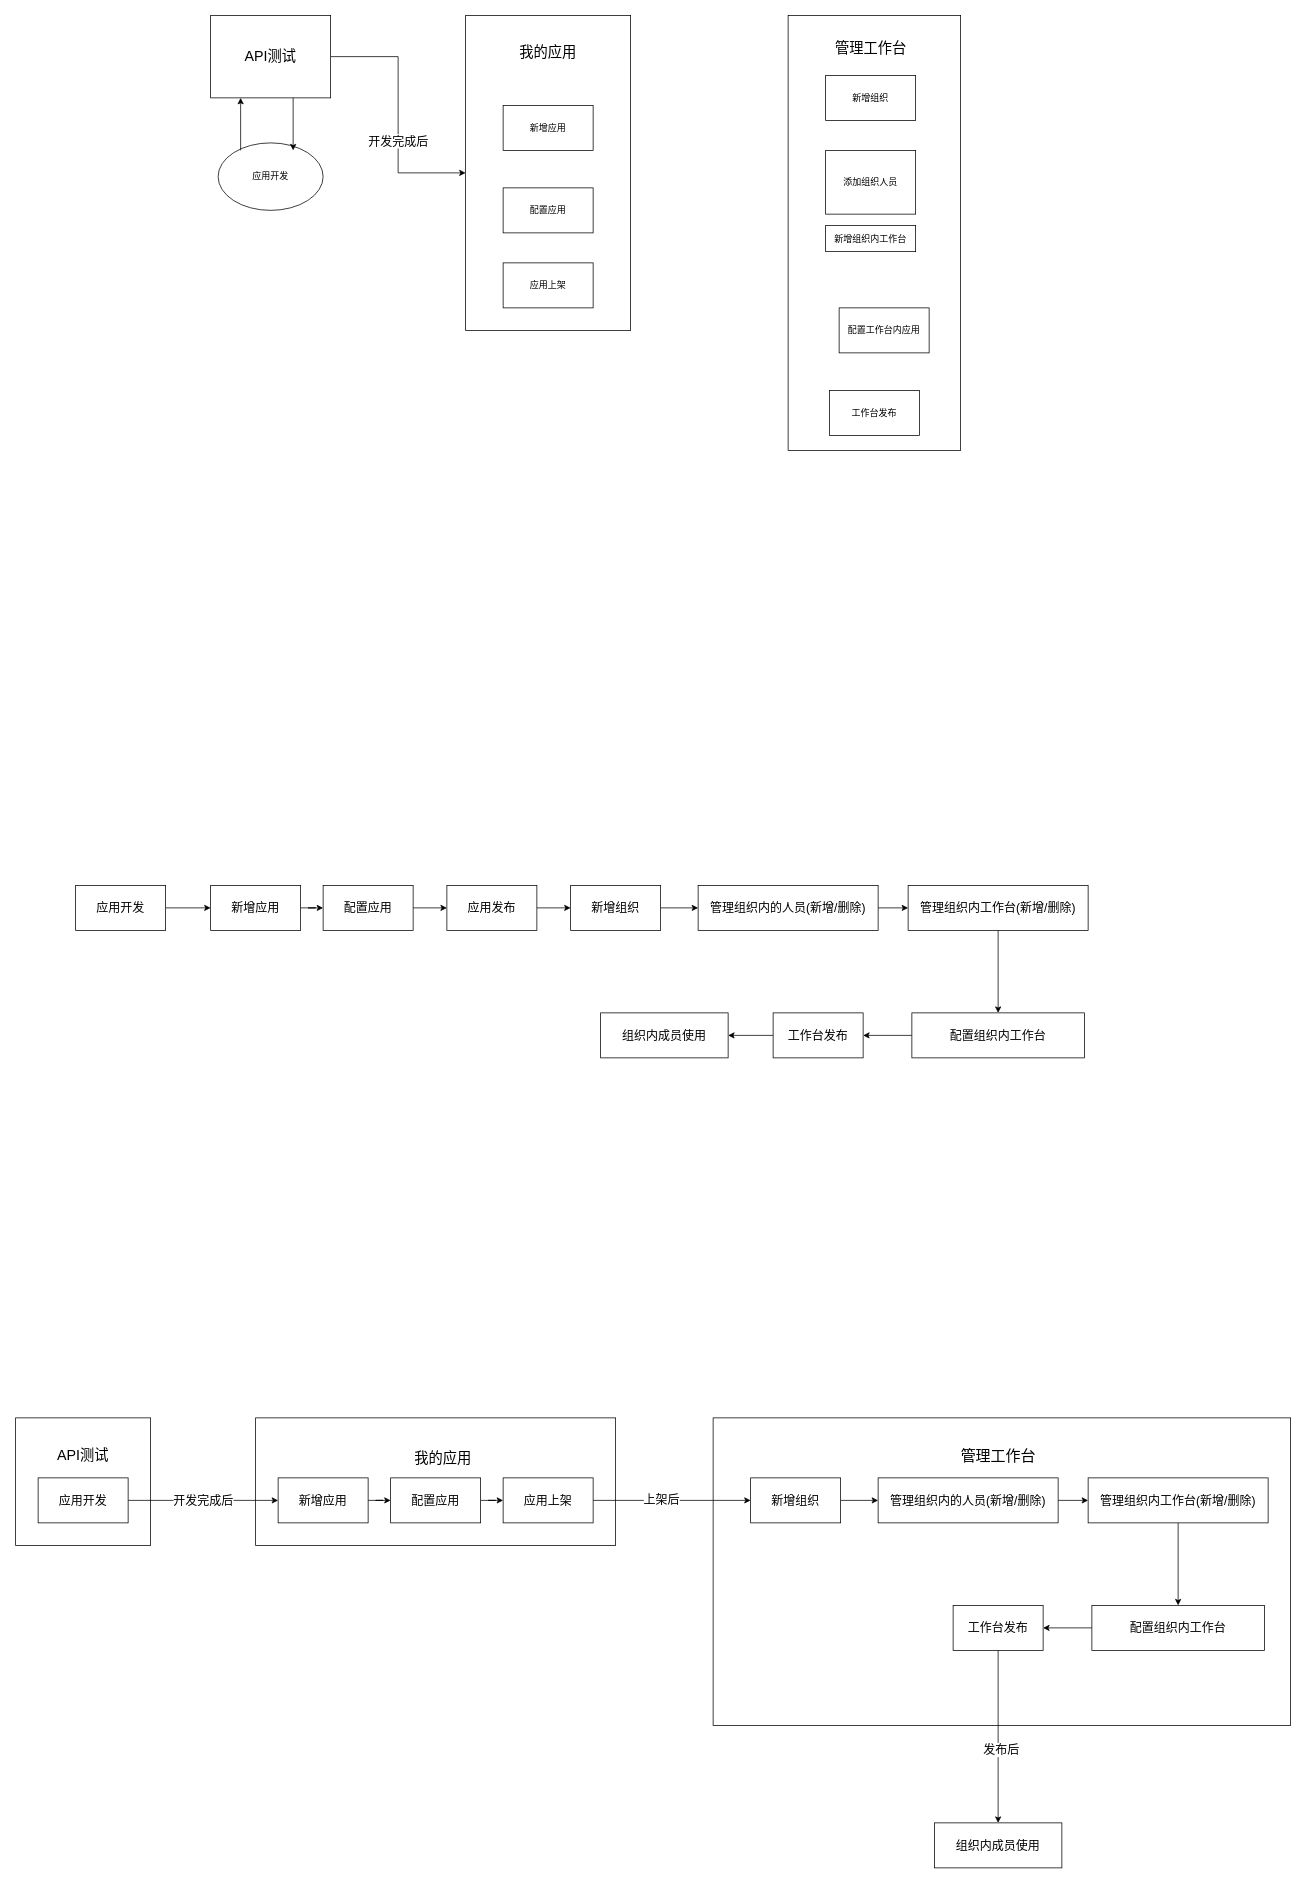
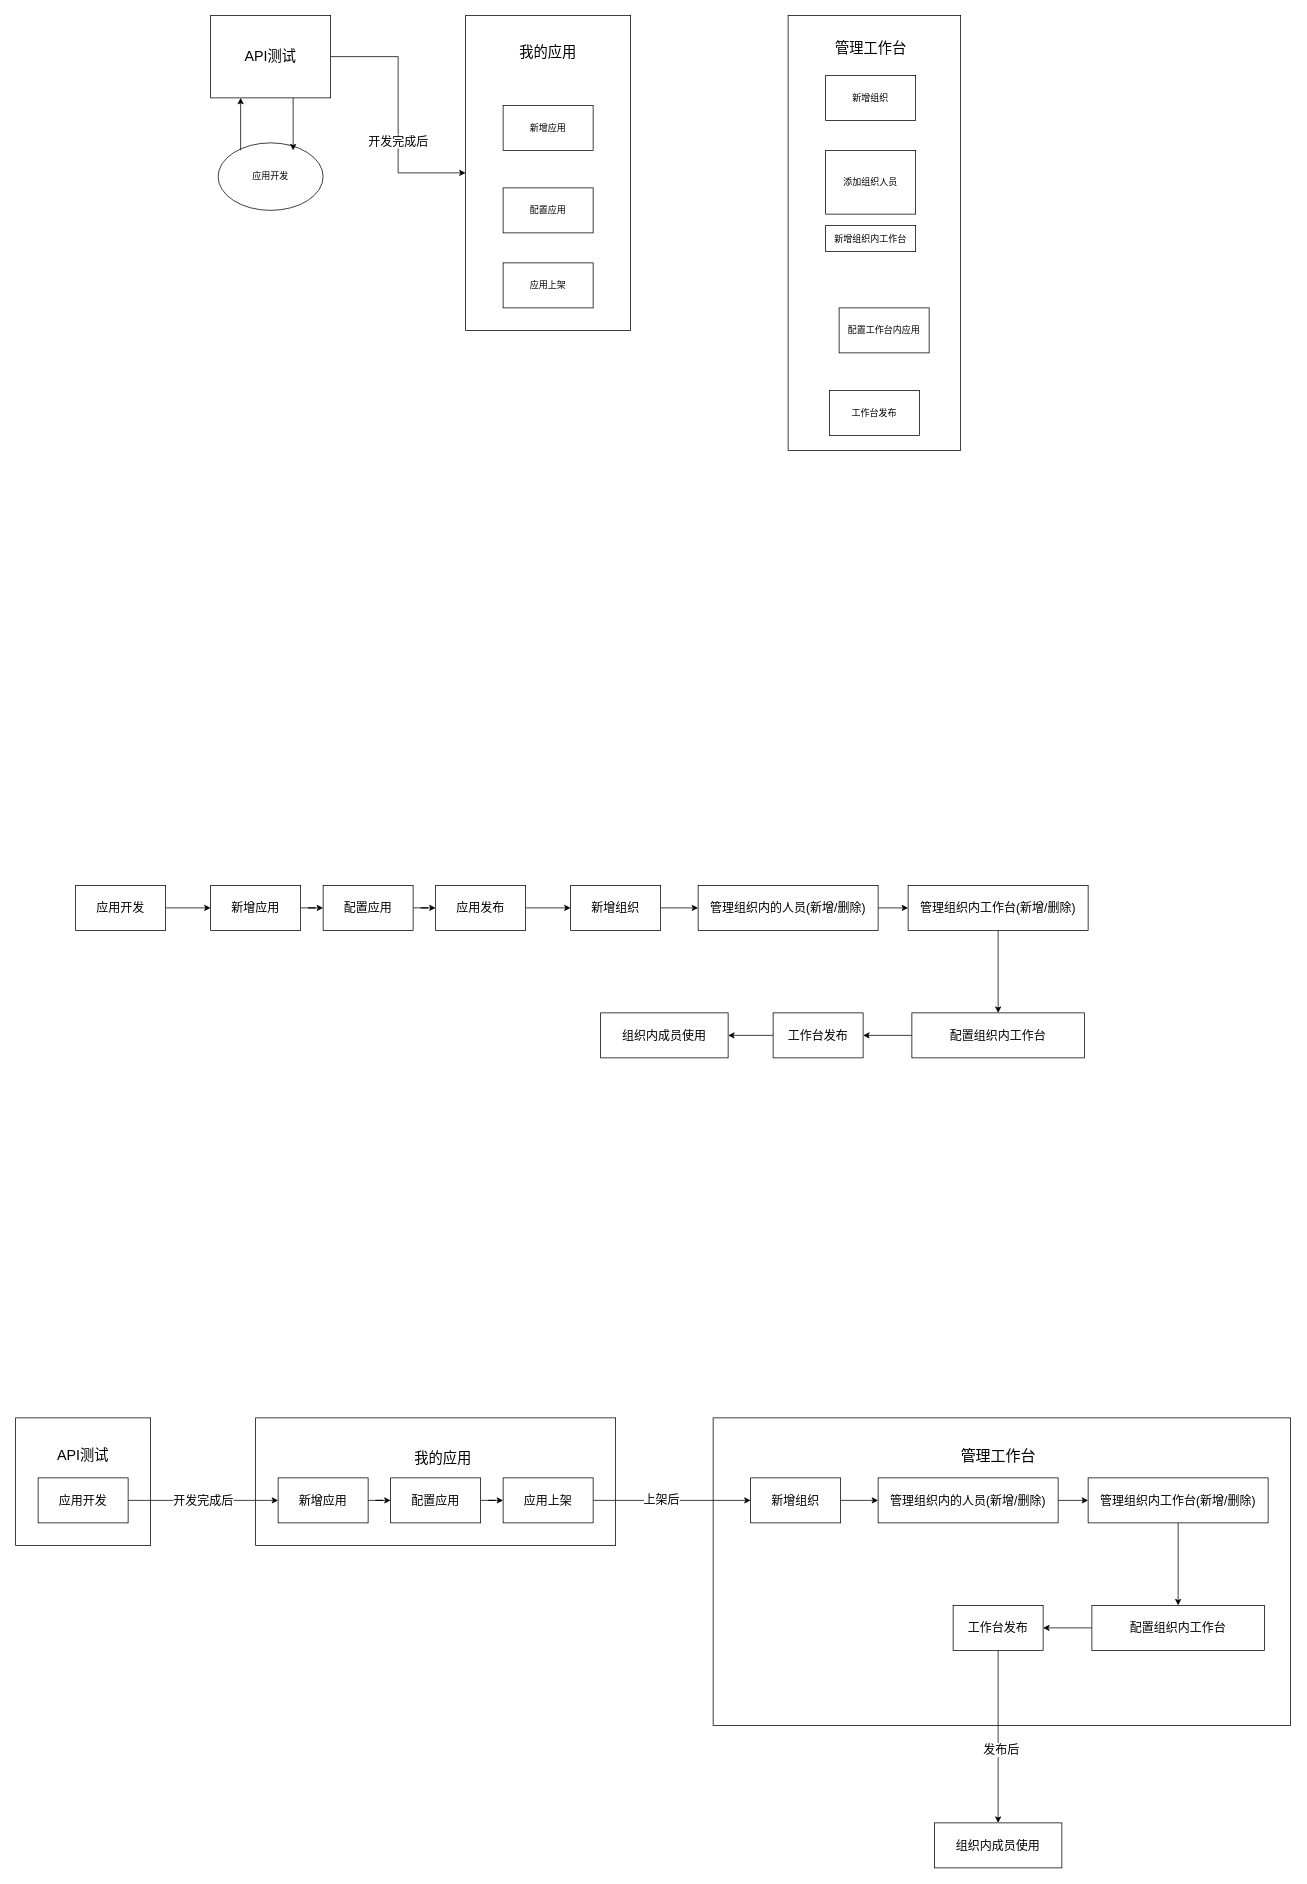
(492, 908) -> (480, 908)
